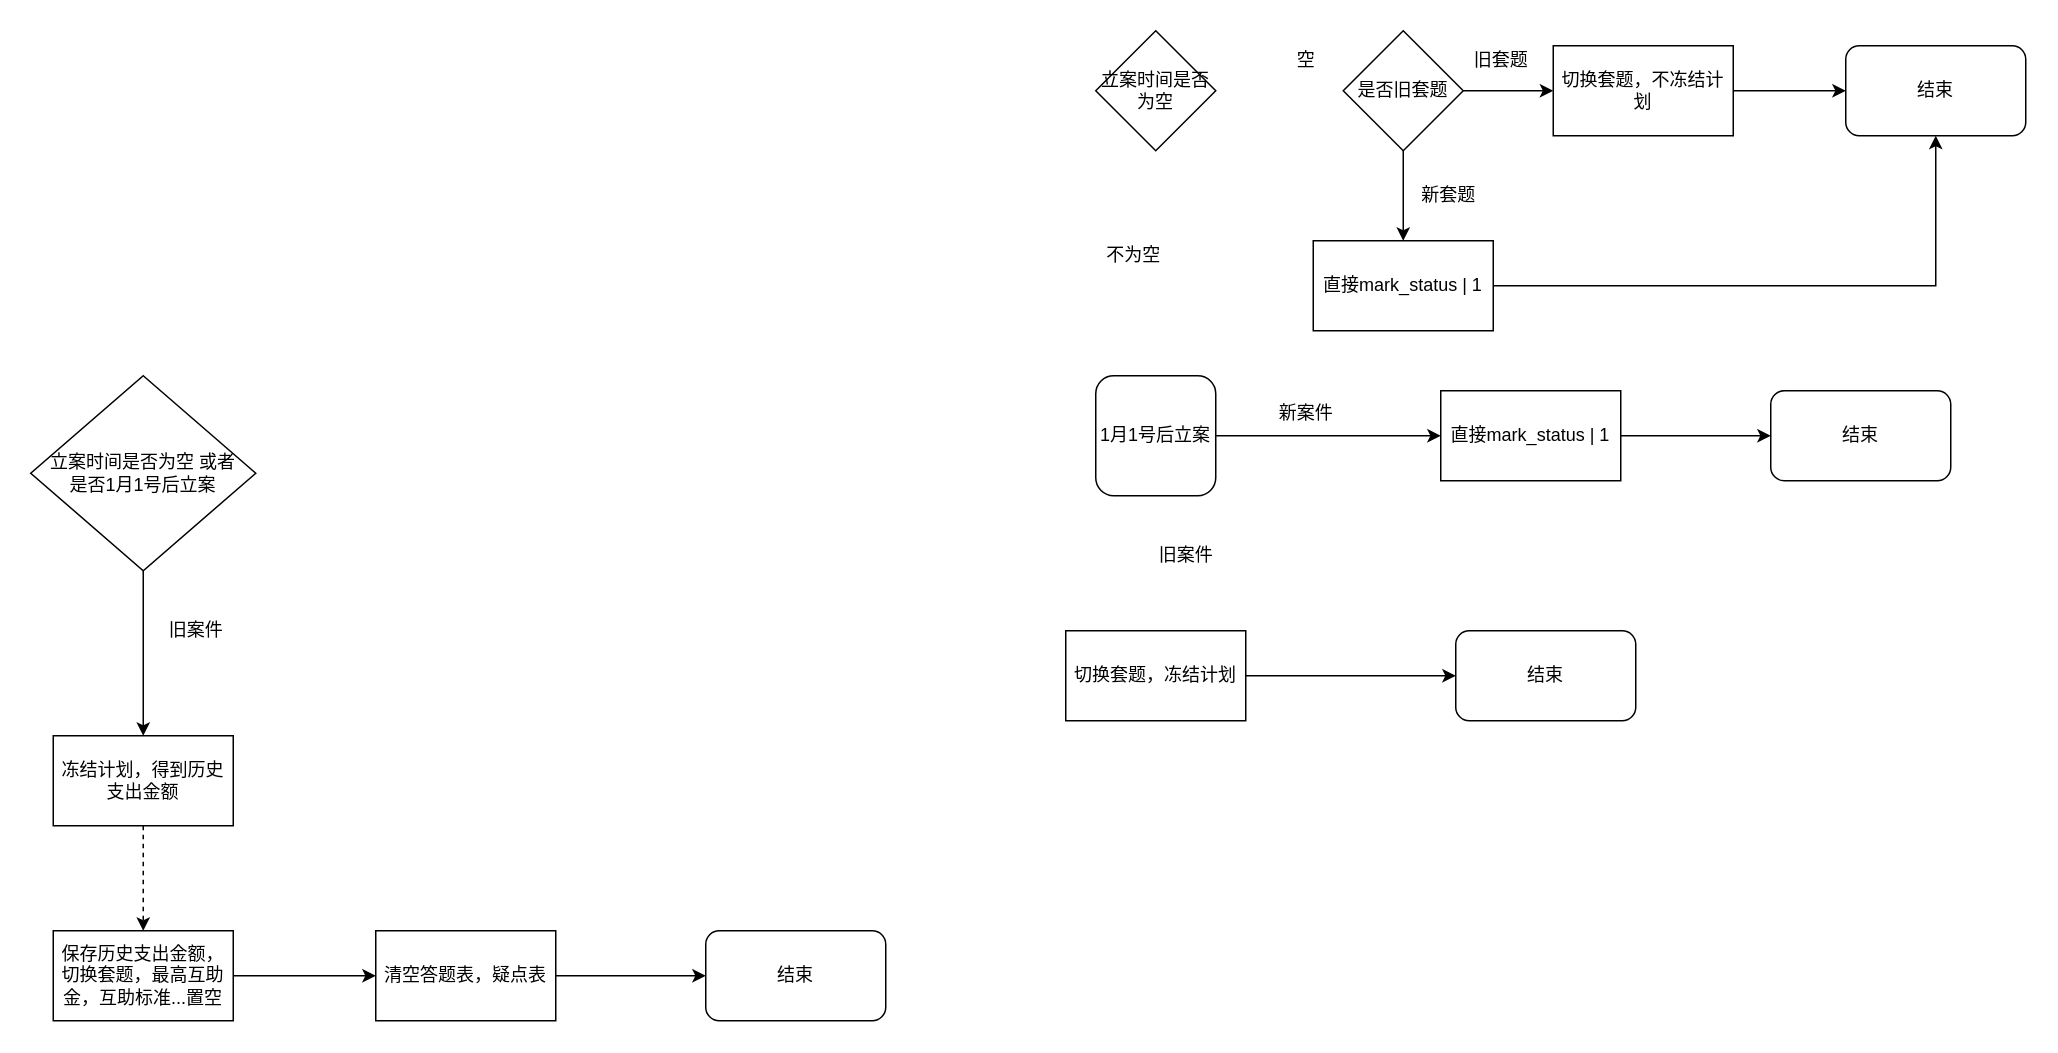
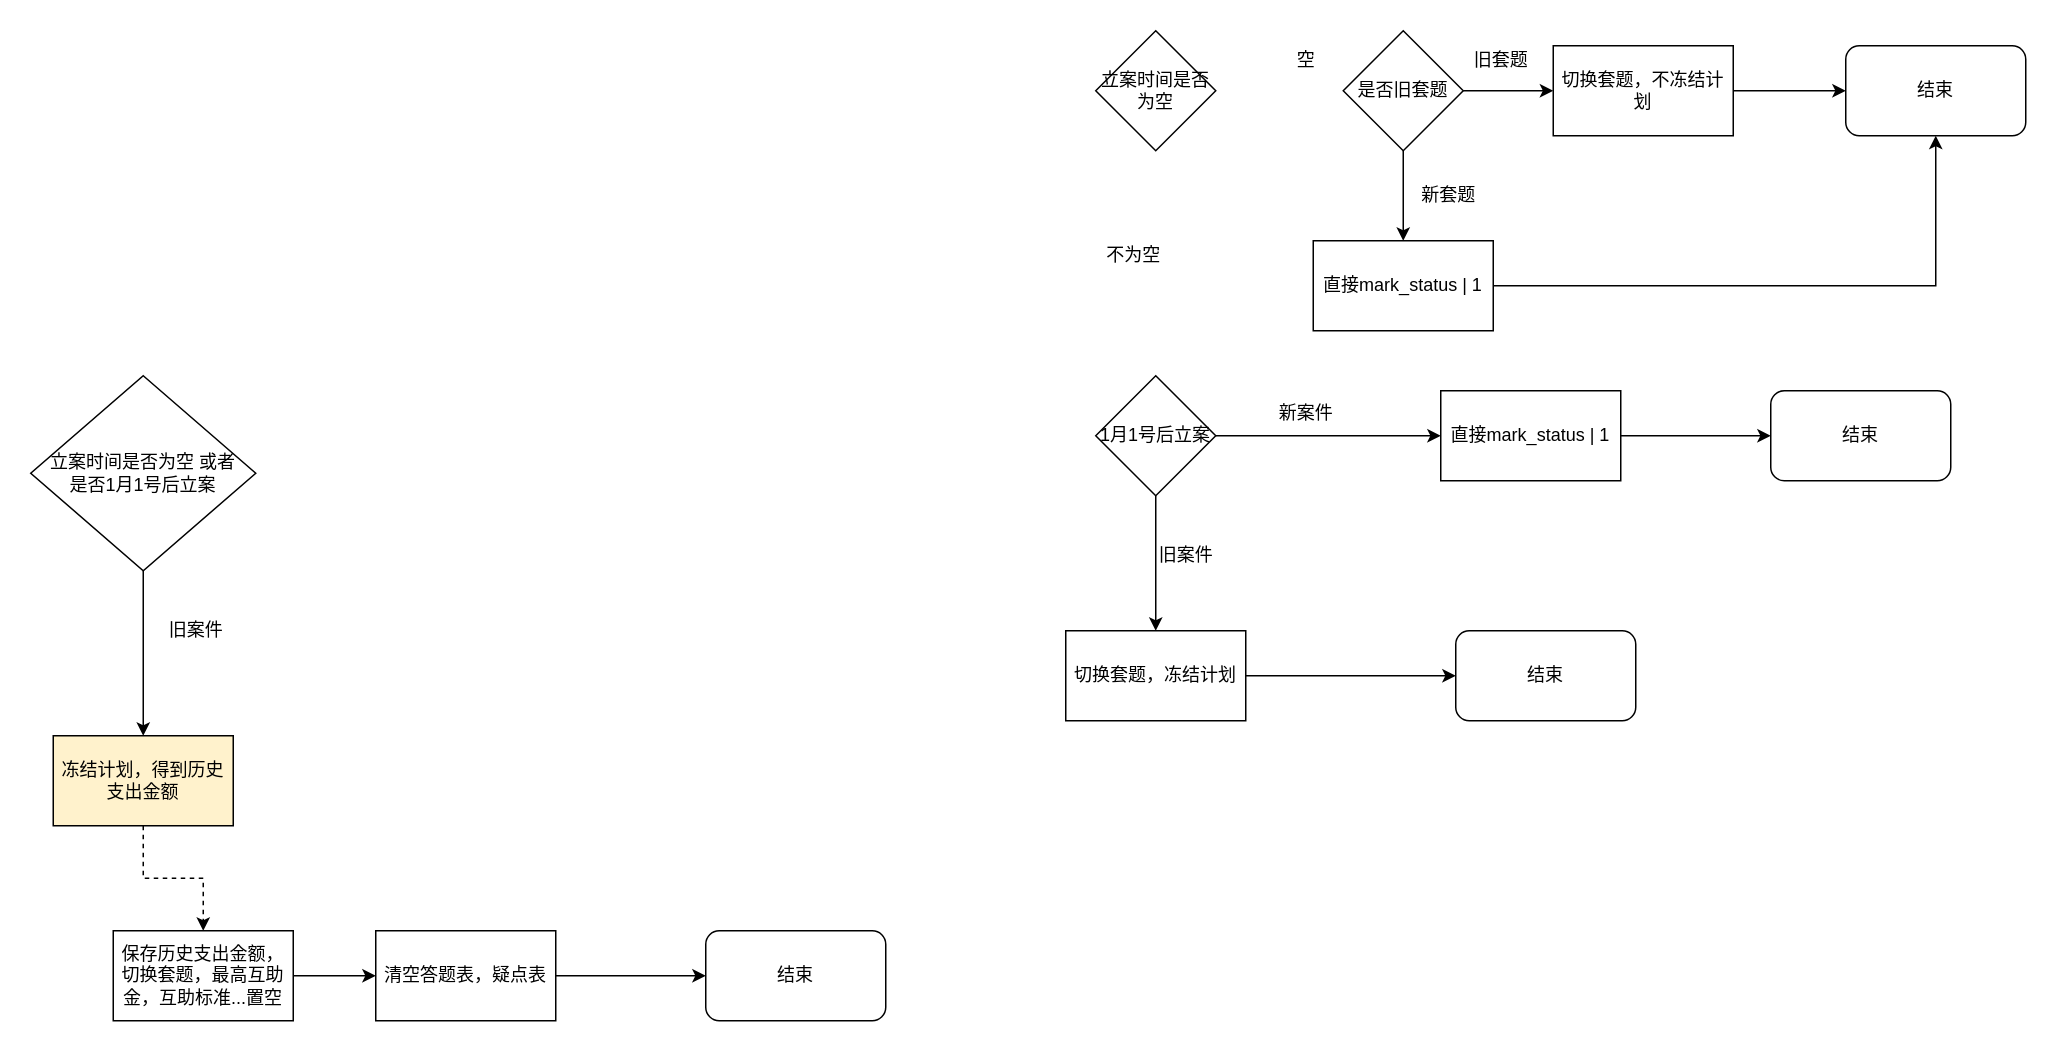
(1156, 436) -> (1156, 436)
none -> (1156, 558)
(143, 781) -> (143, 781)
(143, 976) -> (203, 976)
